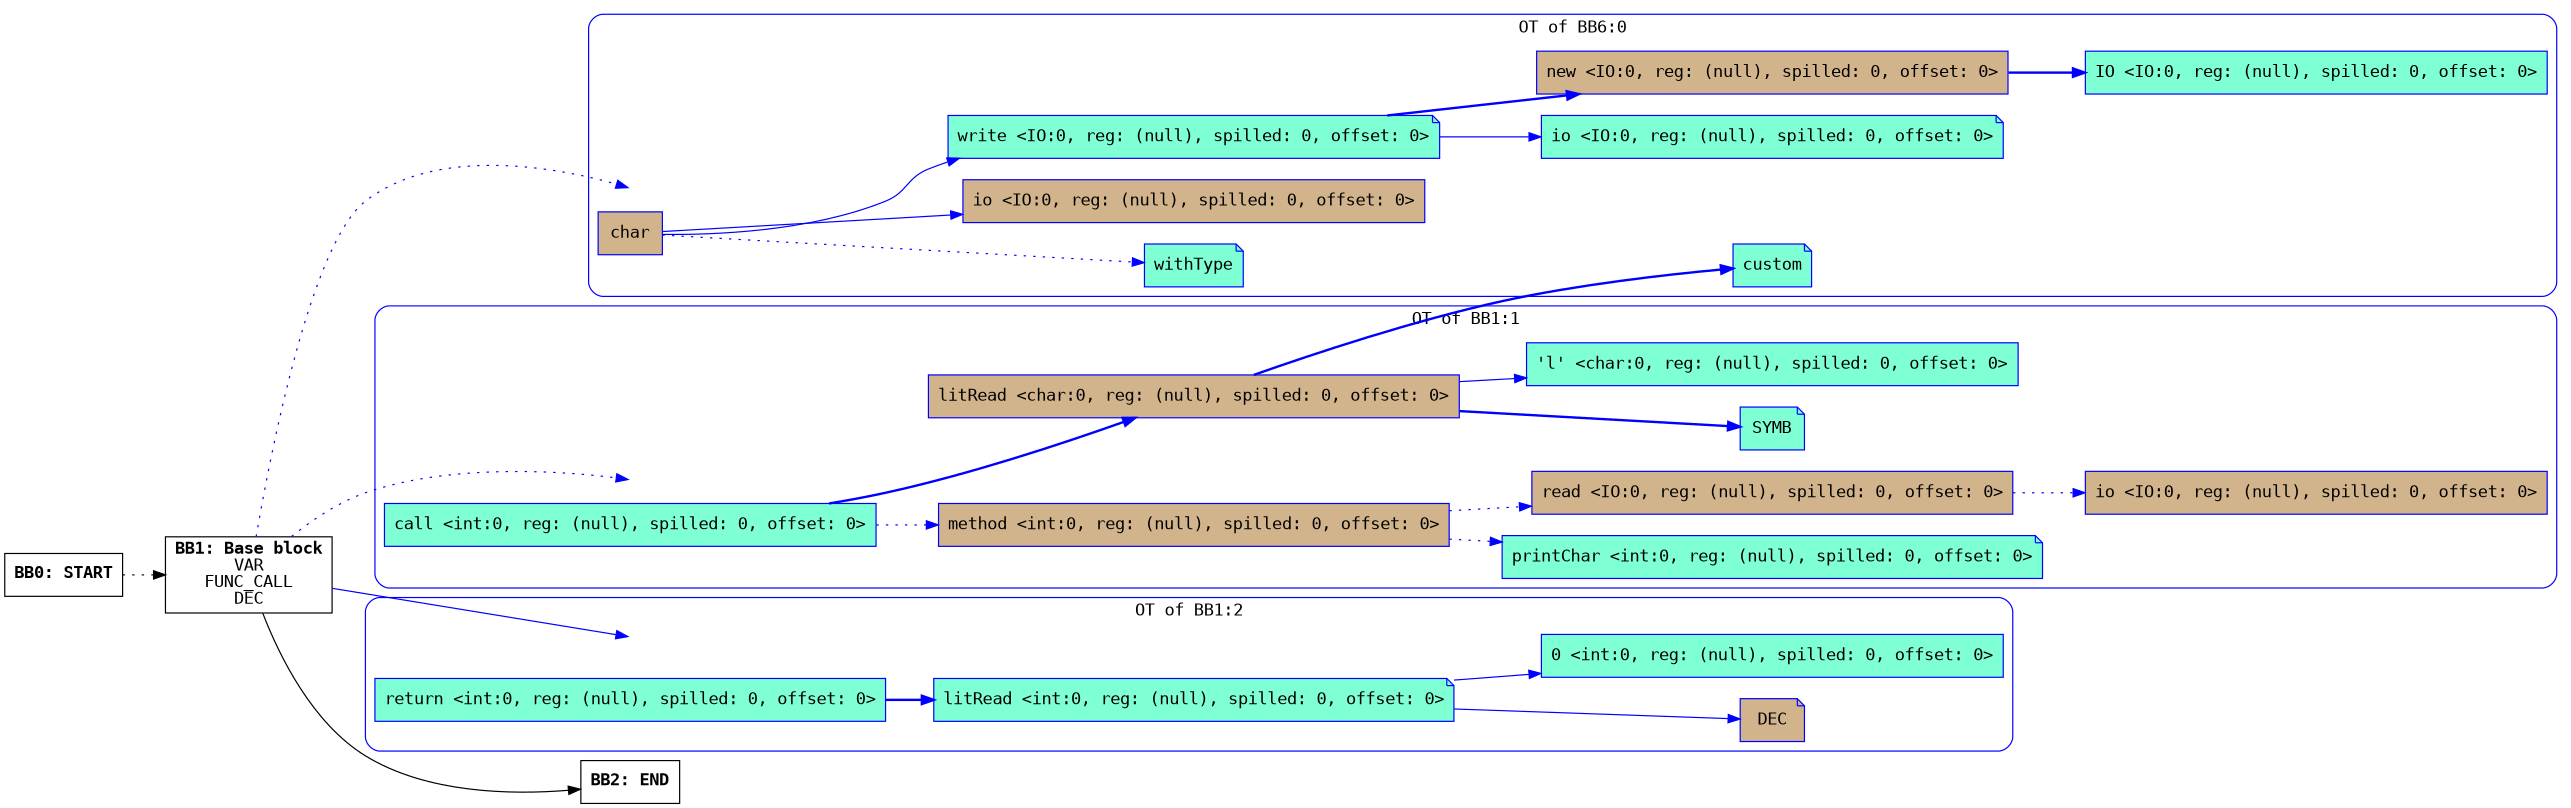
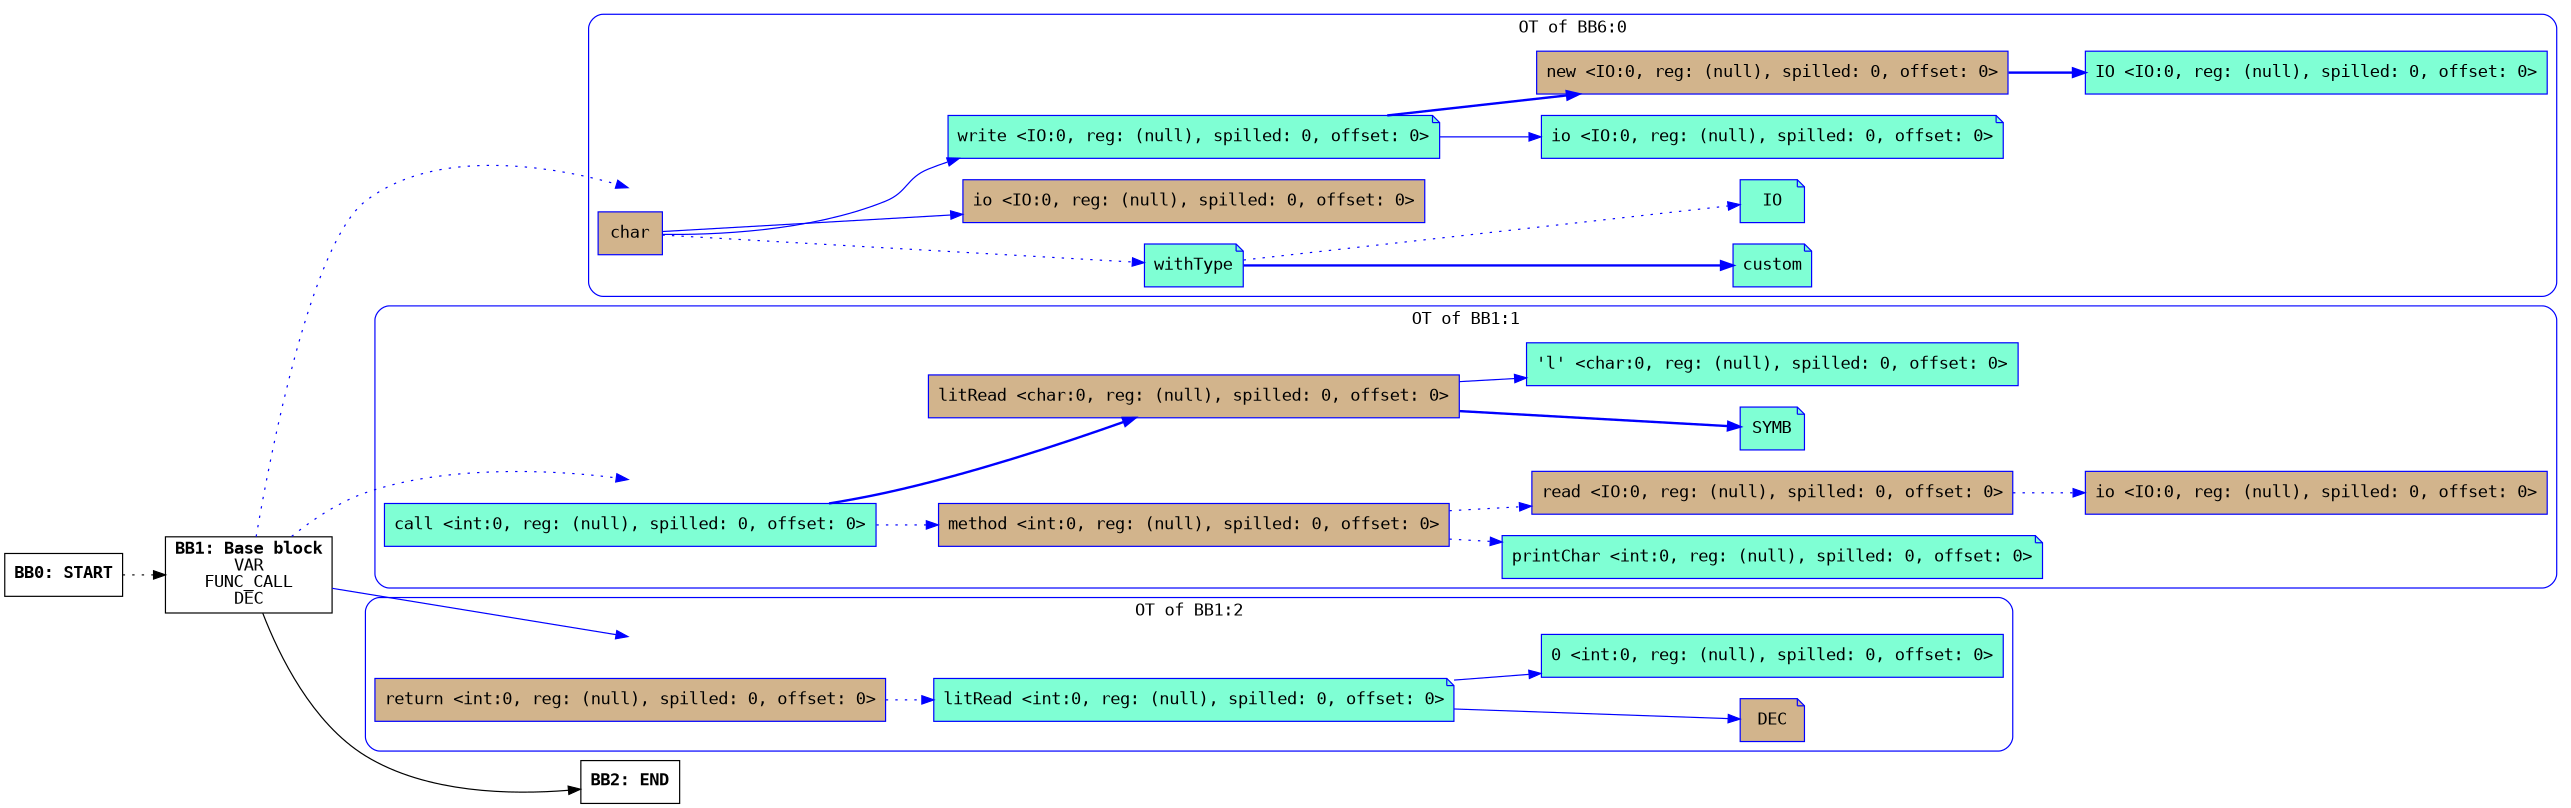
none -> (1772, 201)
(1449, 314) -> (1482, 265)
(630, 700) -> (630, 700)
(904, 700) -> (904, 700)
